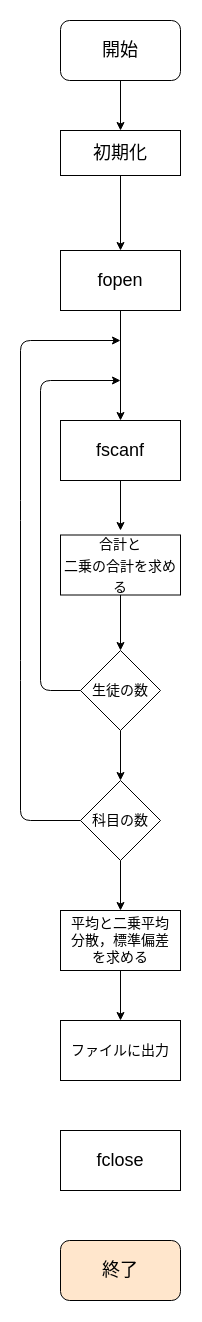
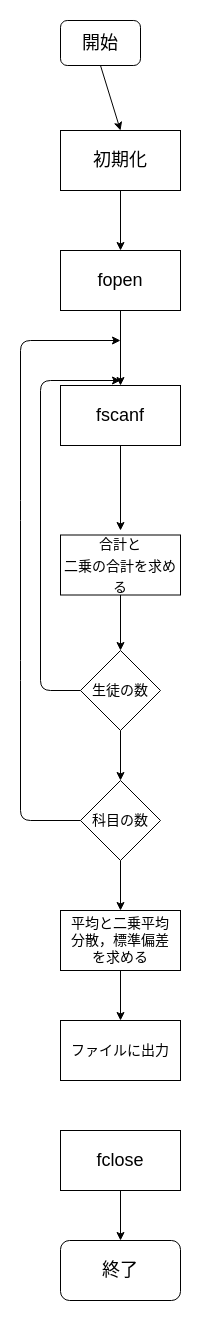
(121, 51) -> (101, 43)
(121, 153) -> (121, 161)
(121, 451) -> (121, 416)
none -> (121, 1212)
(121, 1271) -> (121, 1271)
